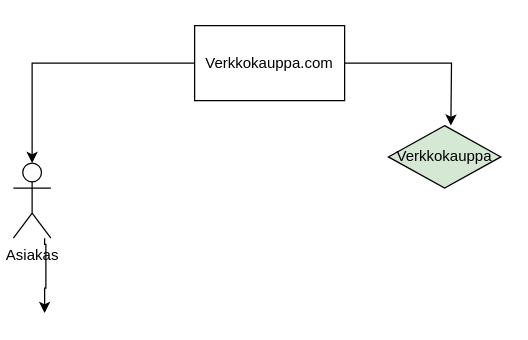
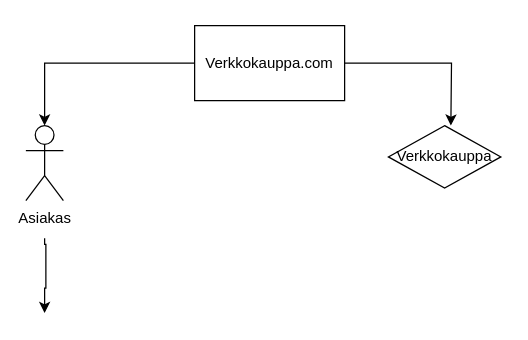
(444, 157) -> (444, 157)
(32, 201) -> (44, 163)
